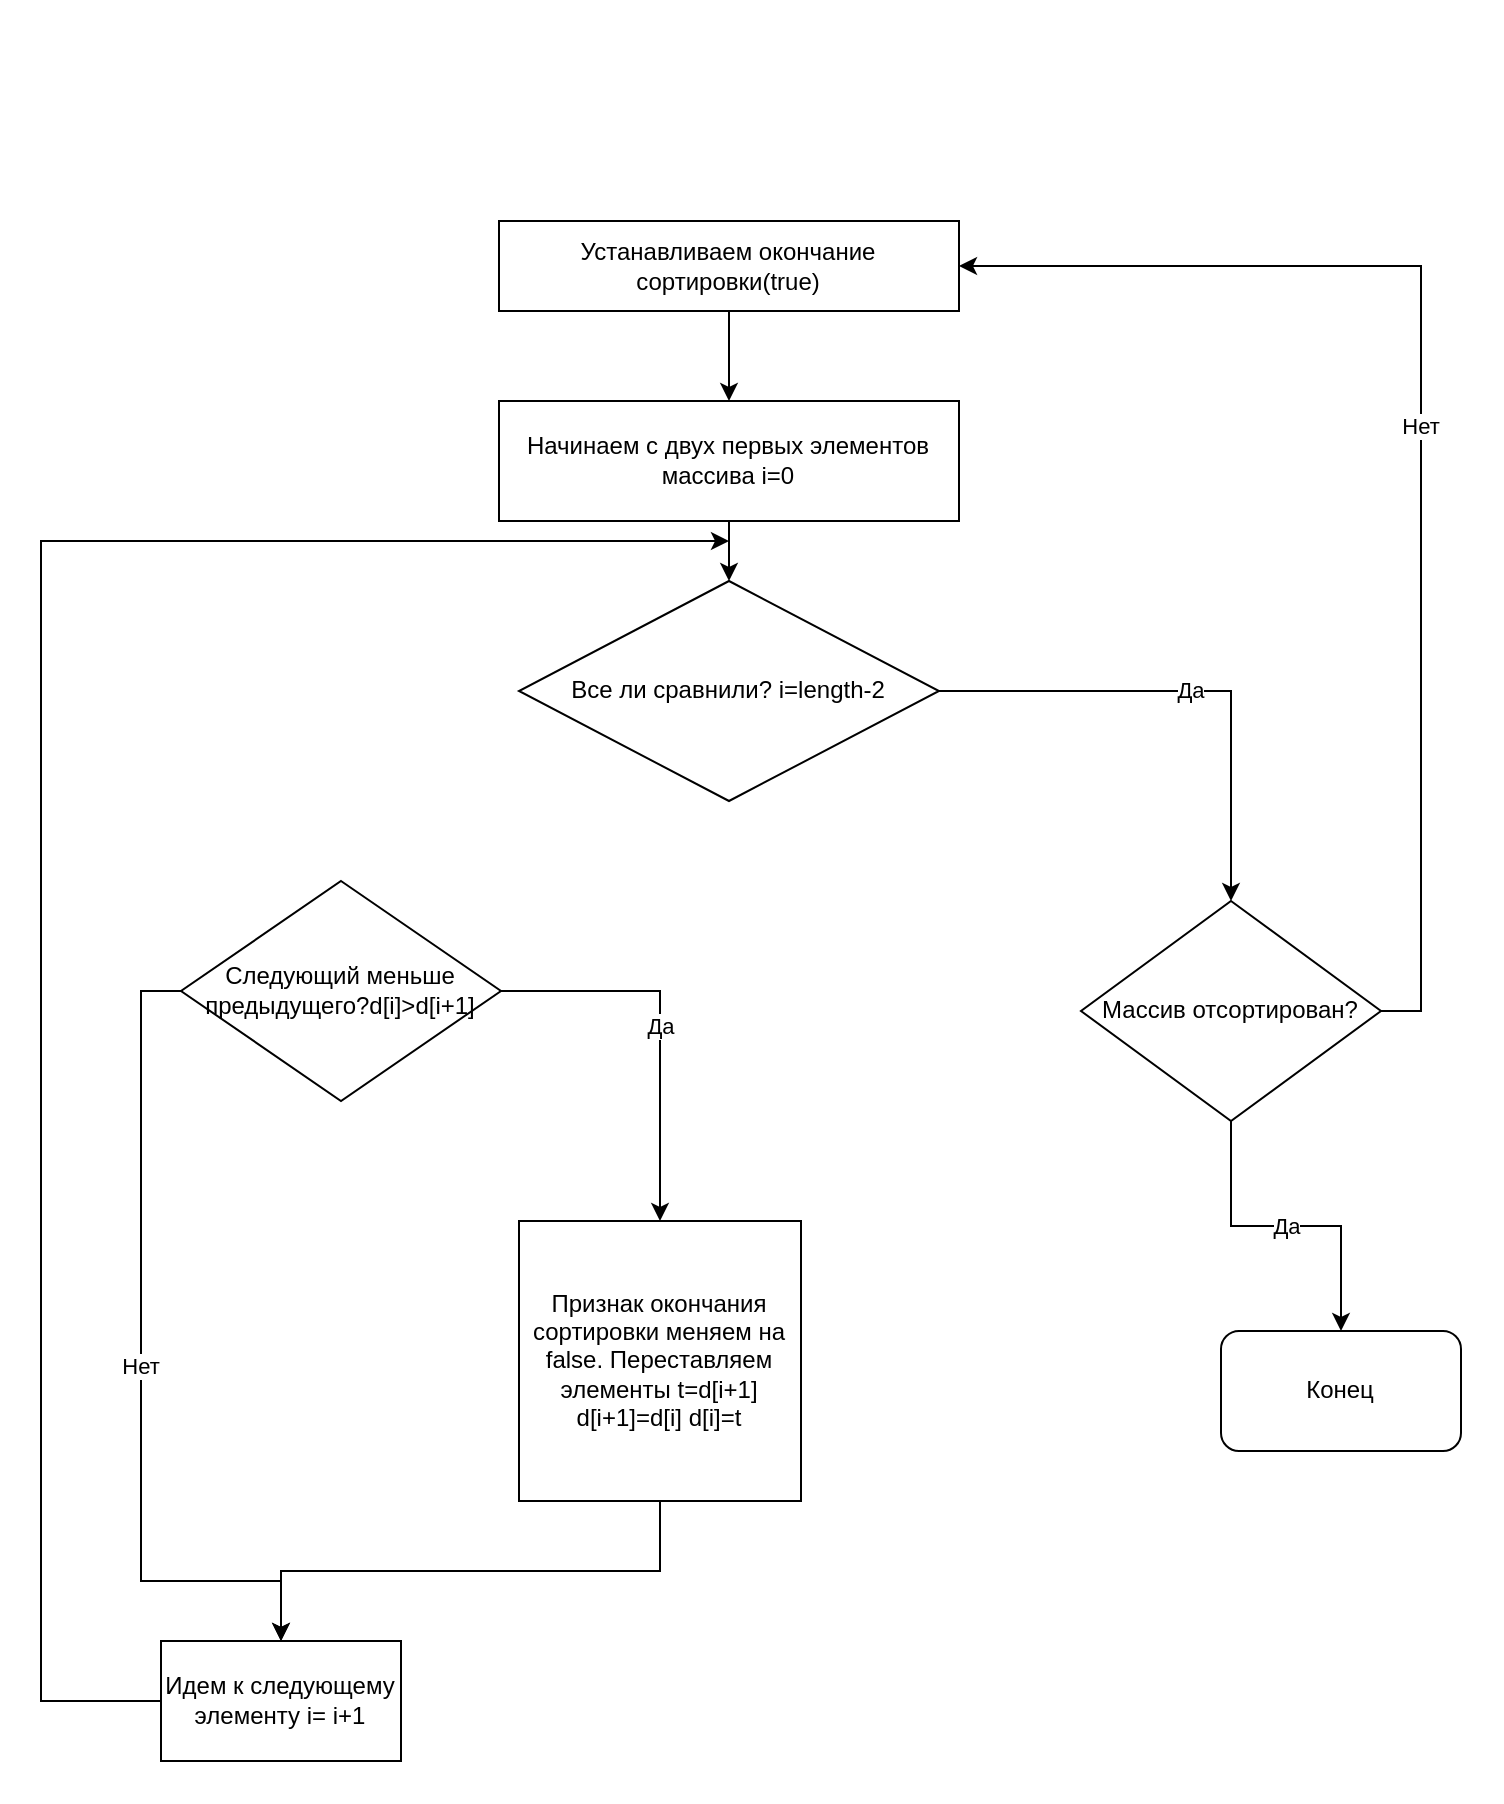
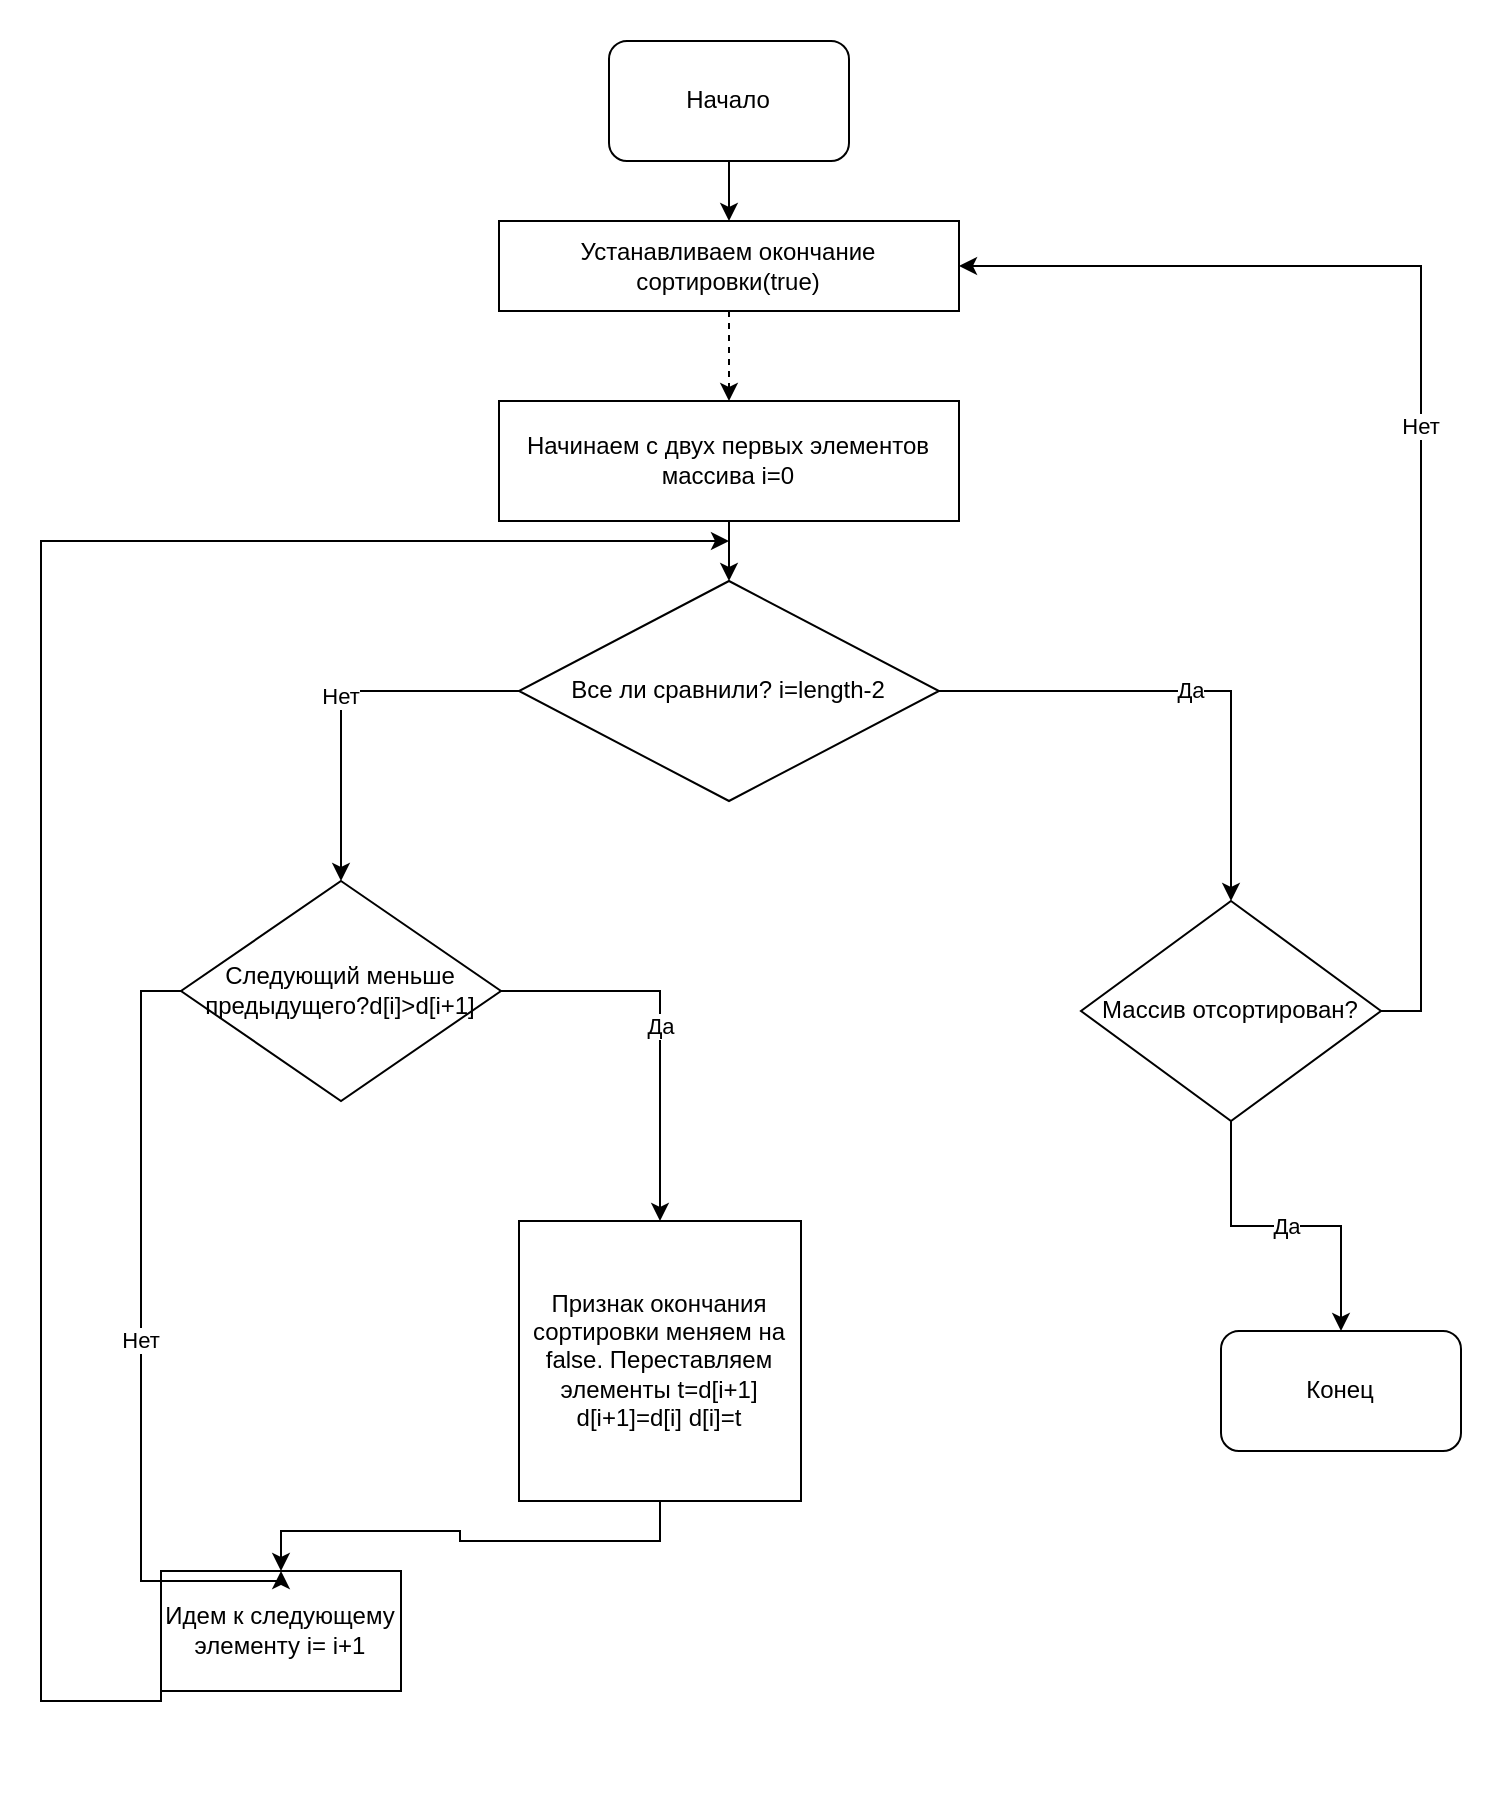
none -> (729, 101)
none -> (729, 184)
(729, 348) -> (729, 348)
none -> (342, 691)
(281, 1701) -> (281, 1631)
